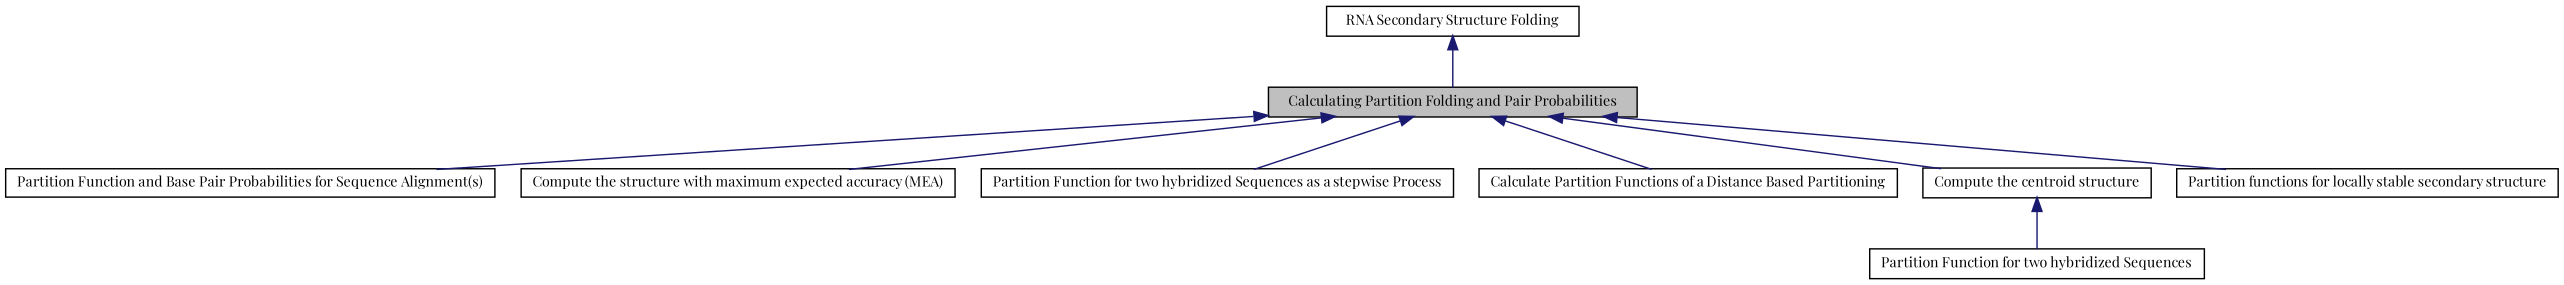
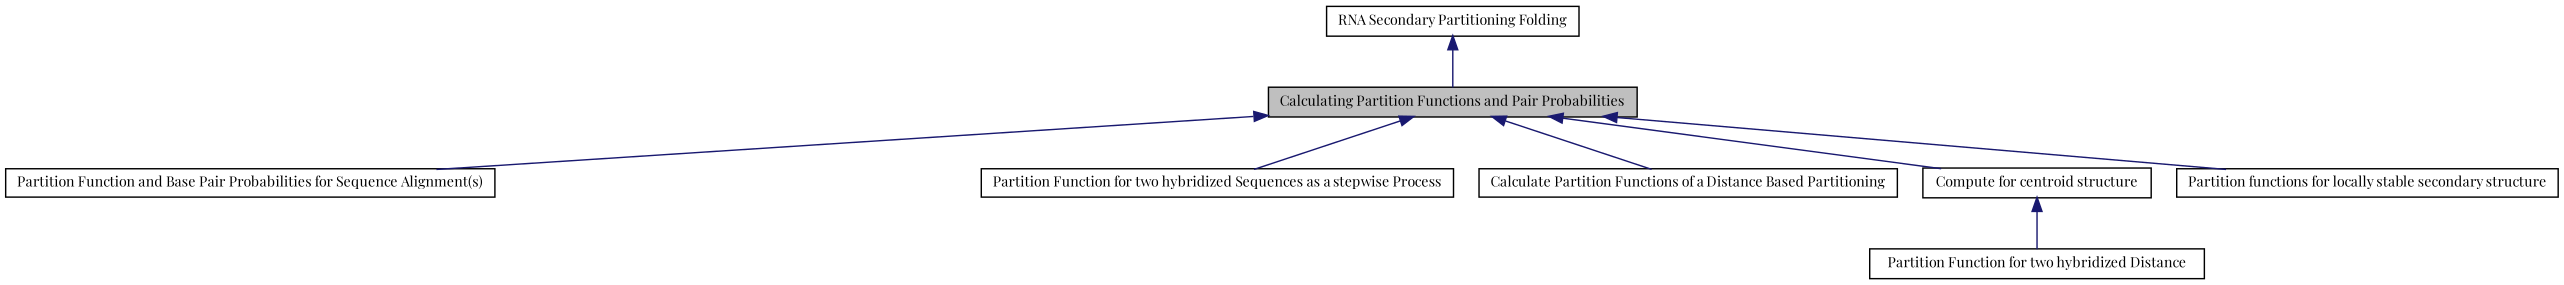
(1453, 21) -> (1453, 21)
(1453, 102) -> (1453, 102)
(738, 183) -> none
(2037, 183) -> (2037, 183)
(2037, 264) -> (2037, 264)
